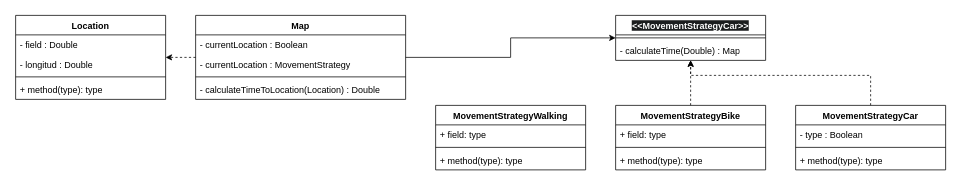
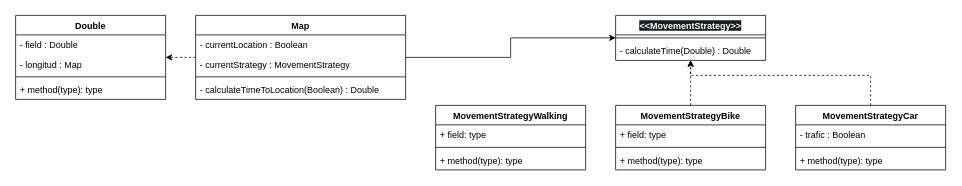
(90, 26) -> (90, 26)
(690, 26) -> (690, 26)
(684, 52) -> (690, 52)
(60, 65) -> (53, 65)
(285, 65) -> (286, 65)
(299, 91) -> (297, 91)
(834, 136) -> (838, 136)
